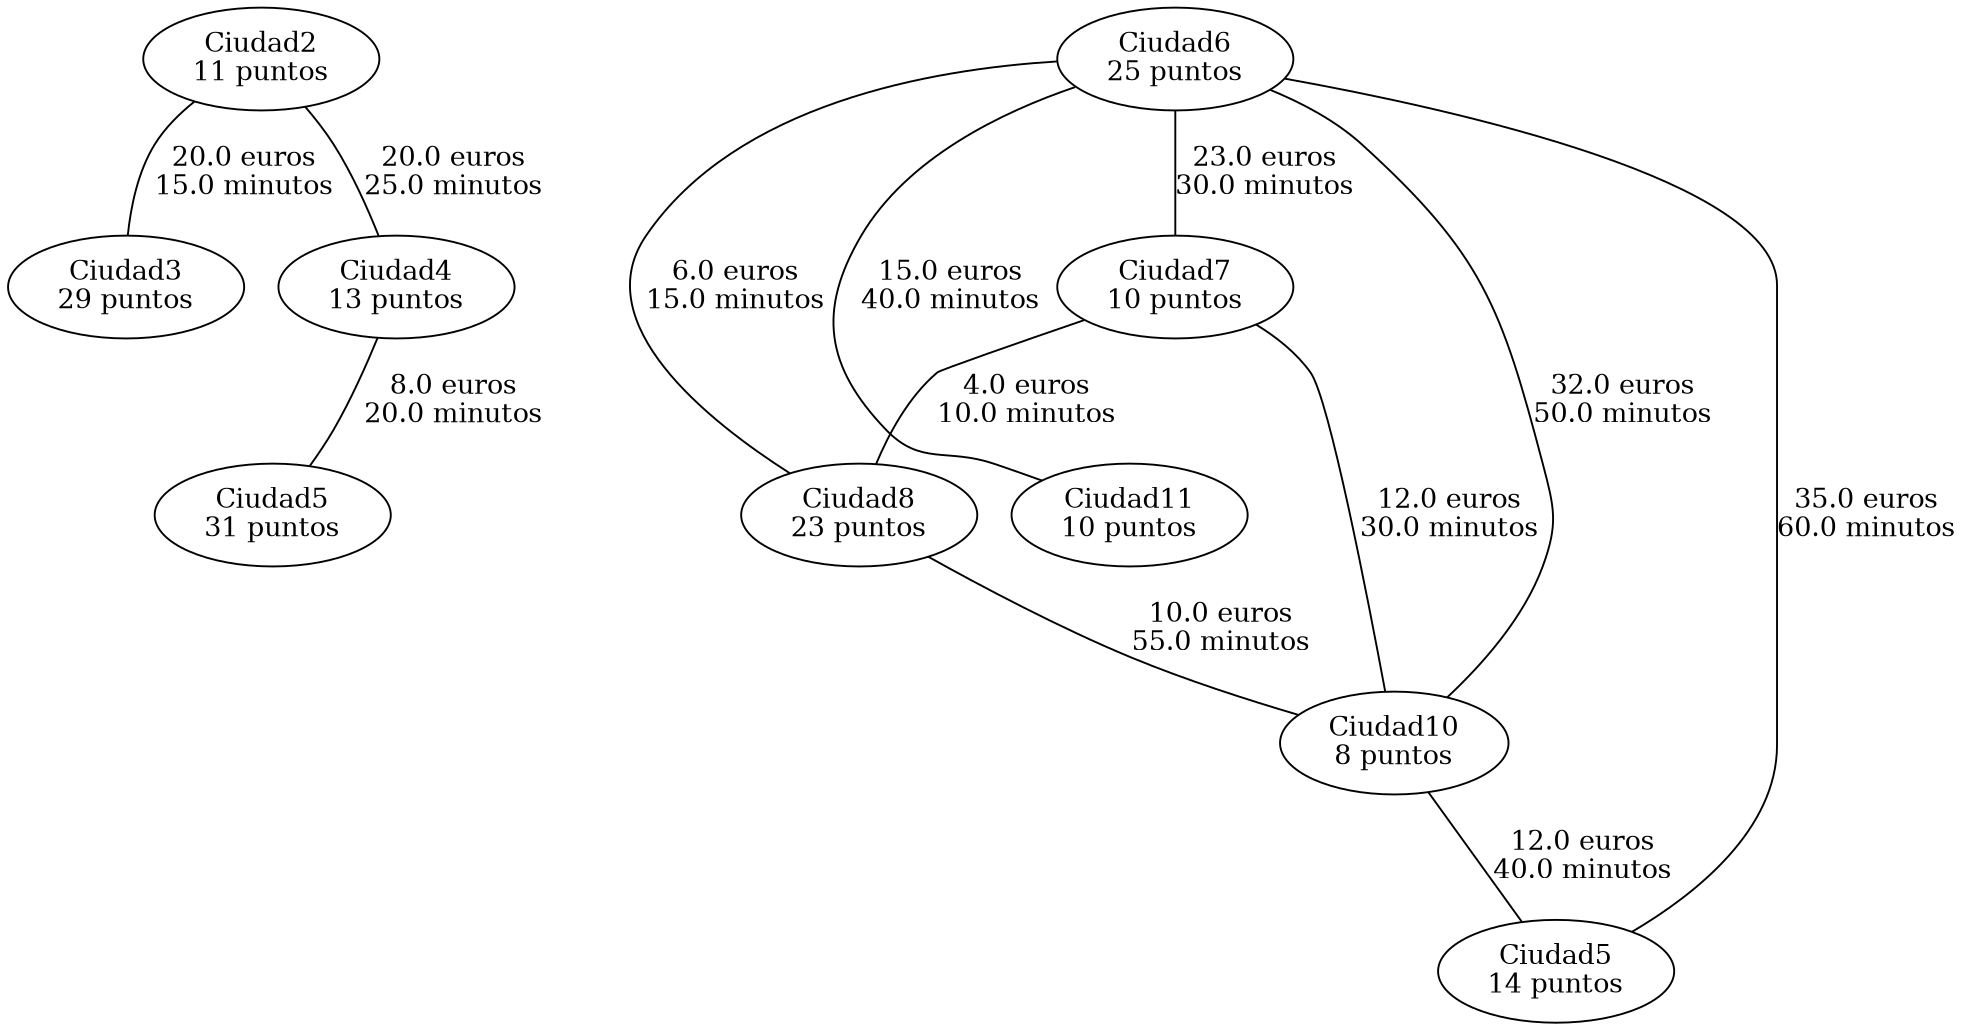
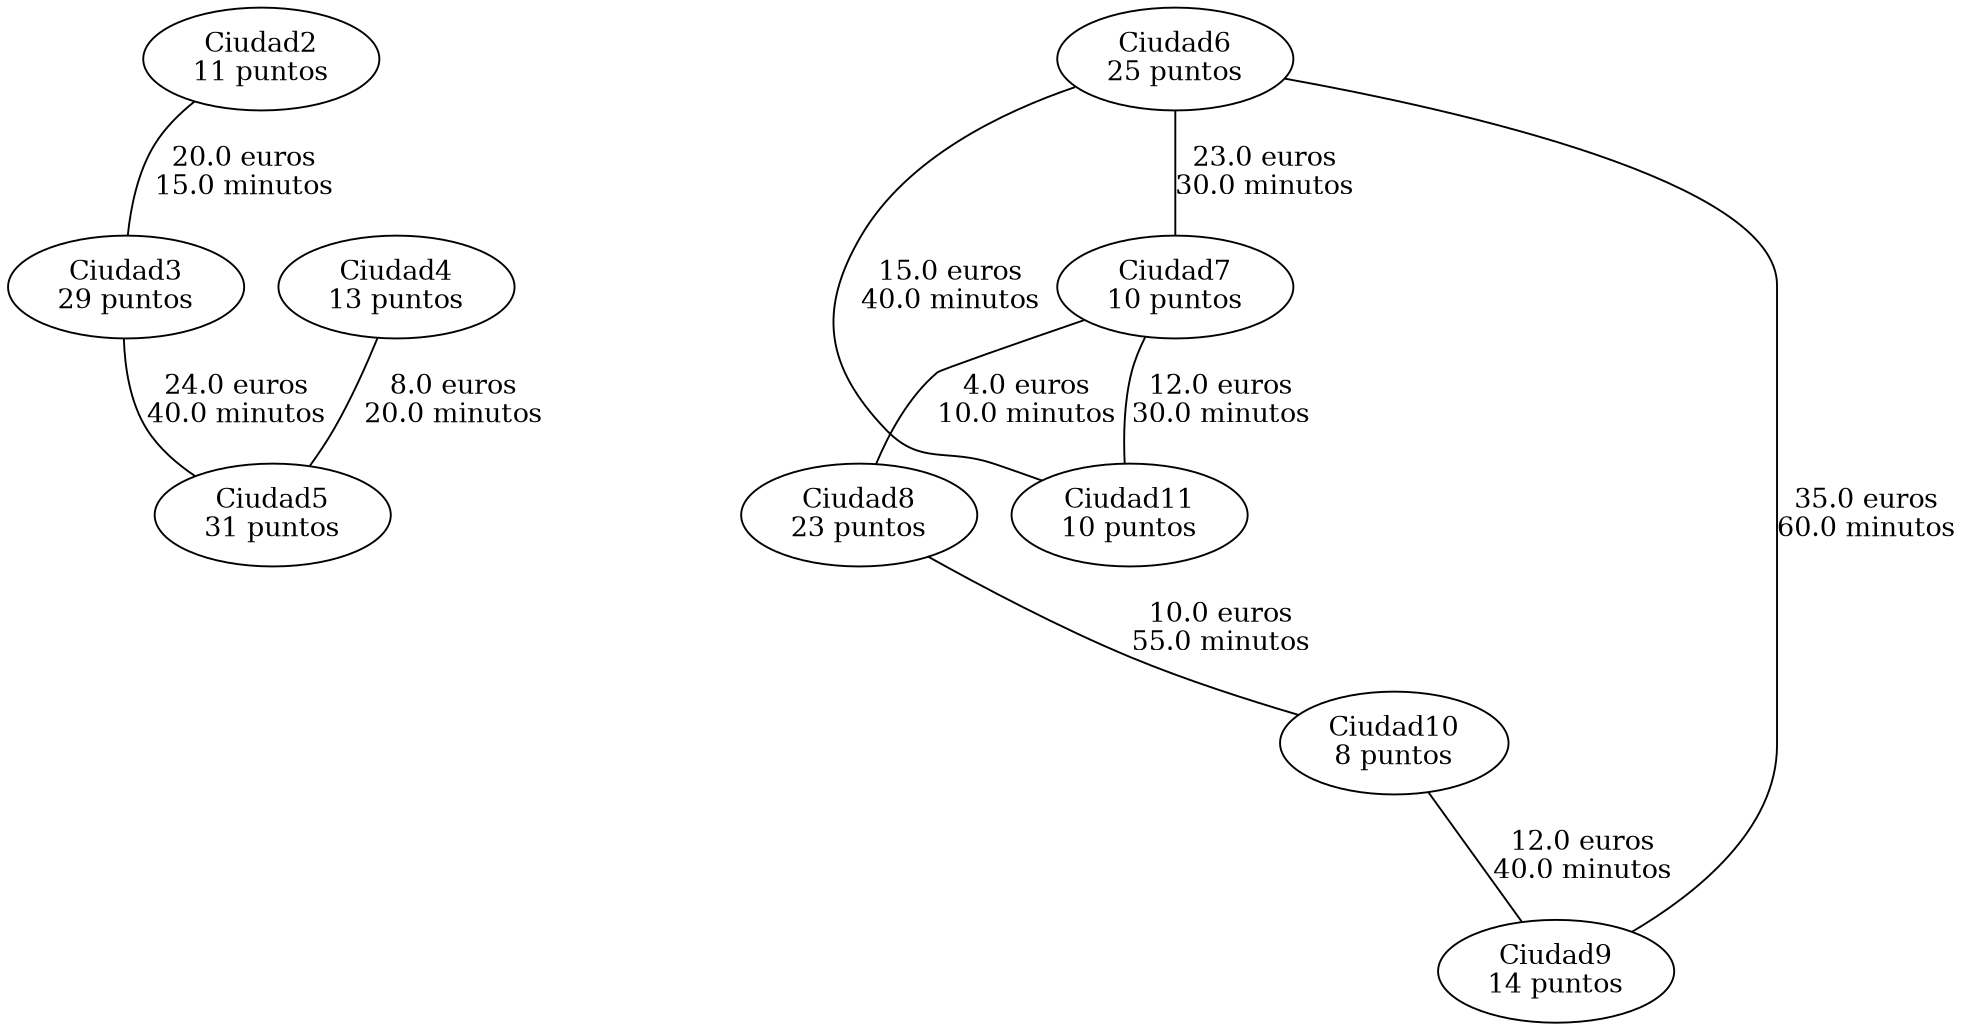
(347, 168) -> none
(698, 180) -> none
(1513, 361) -> none
none -> (141, 418)
(1346, 495) -> (1127, 399)
(1556, 971) -> (1556, 971)
